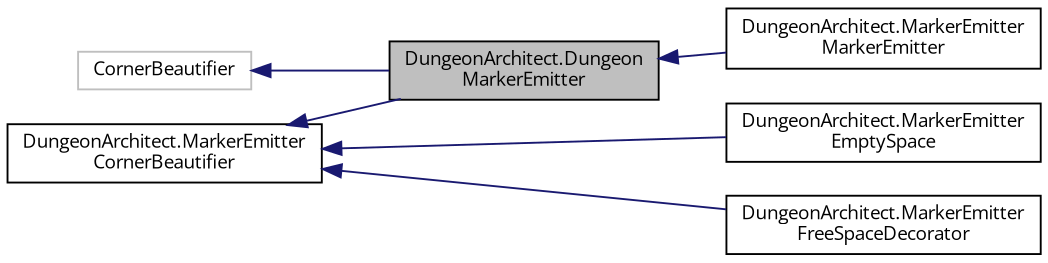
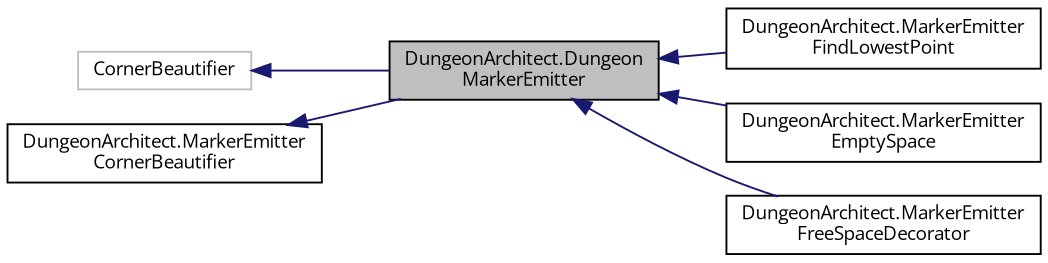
(884, 39) -> (884, 39)
(534, 143) -> (702, 101)
(534, 190) -> (681, 157)
